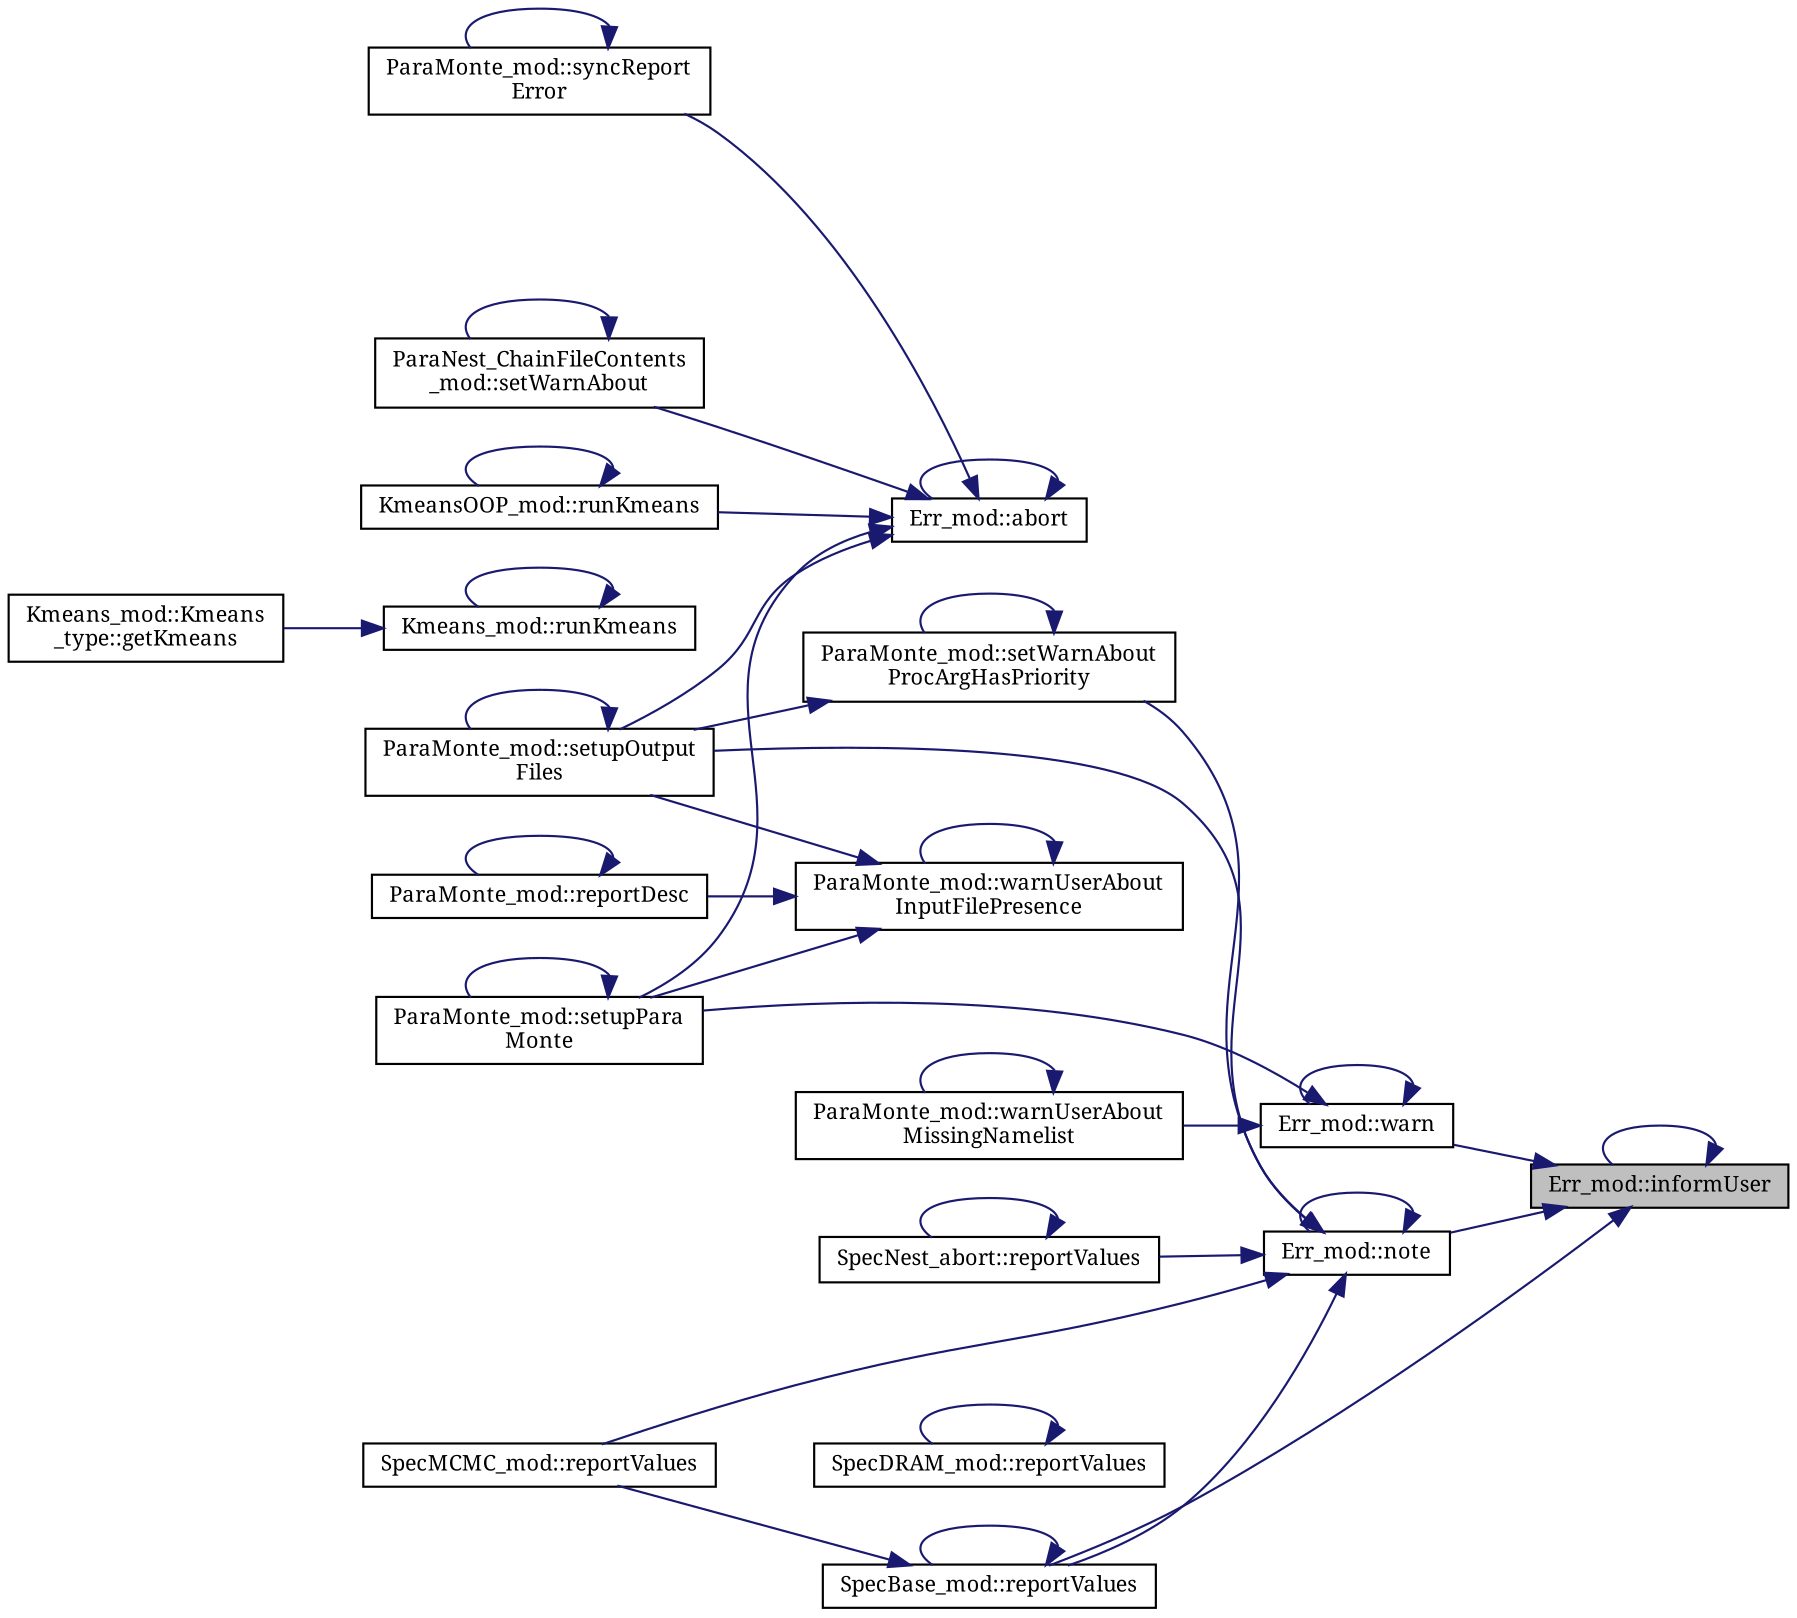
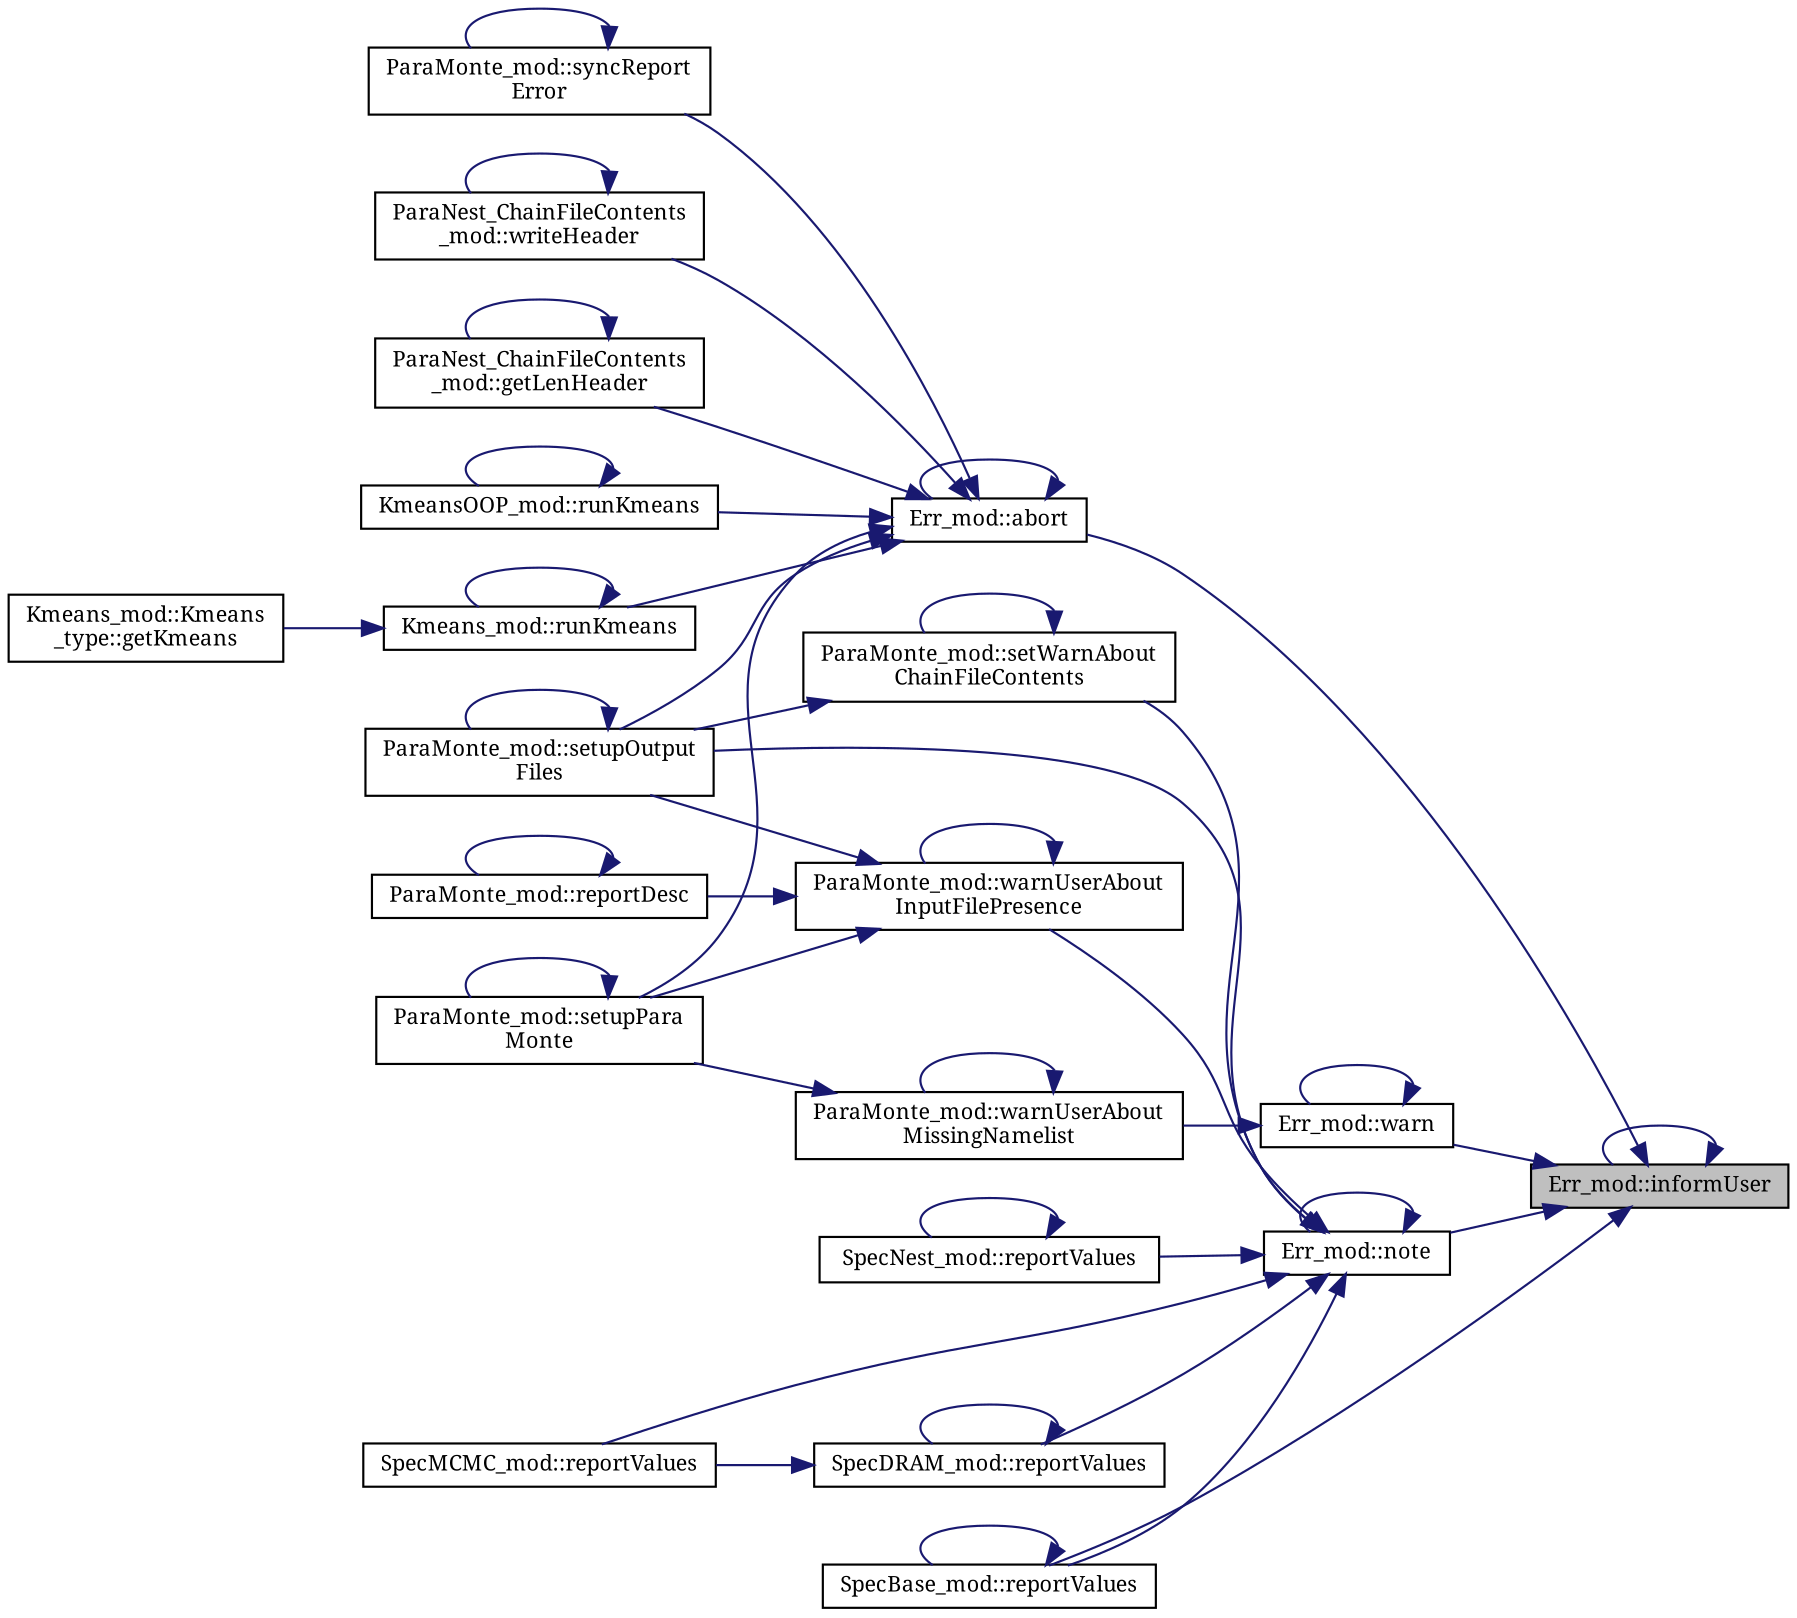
none -> (540, 226)
(540, 373) -> (540, 373)
none -> (754, 577)
(989, 667) -> (989, 667)
none -> (1412, 792)
(1013, 1008) -> (754, 1076)
none -> (1200, 1056)
(989, 1260) -> (989, 1260)
none -> (1181, 1375)
(753, 1523) -> (754, 1465)
